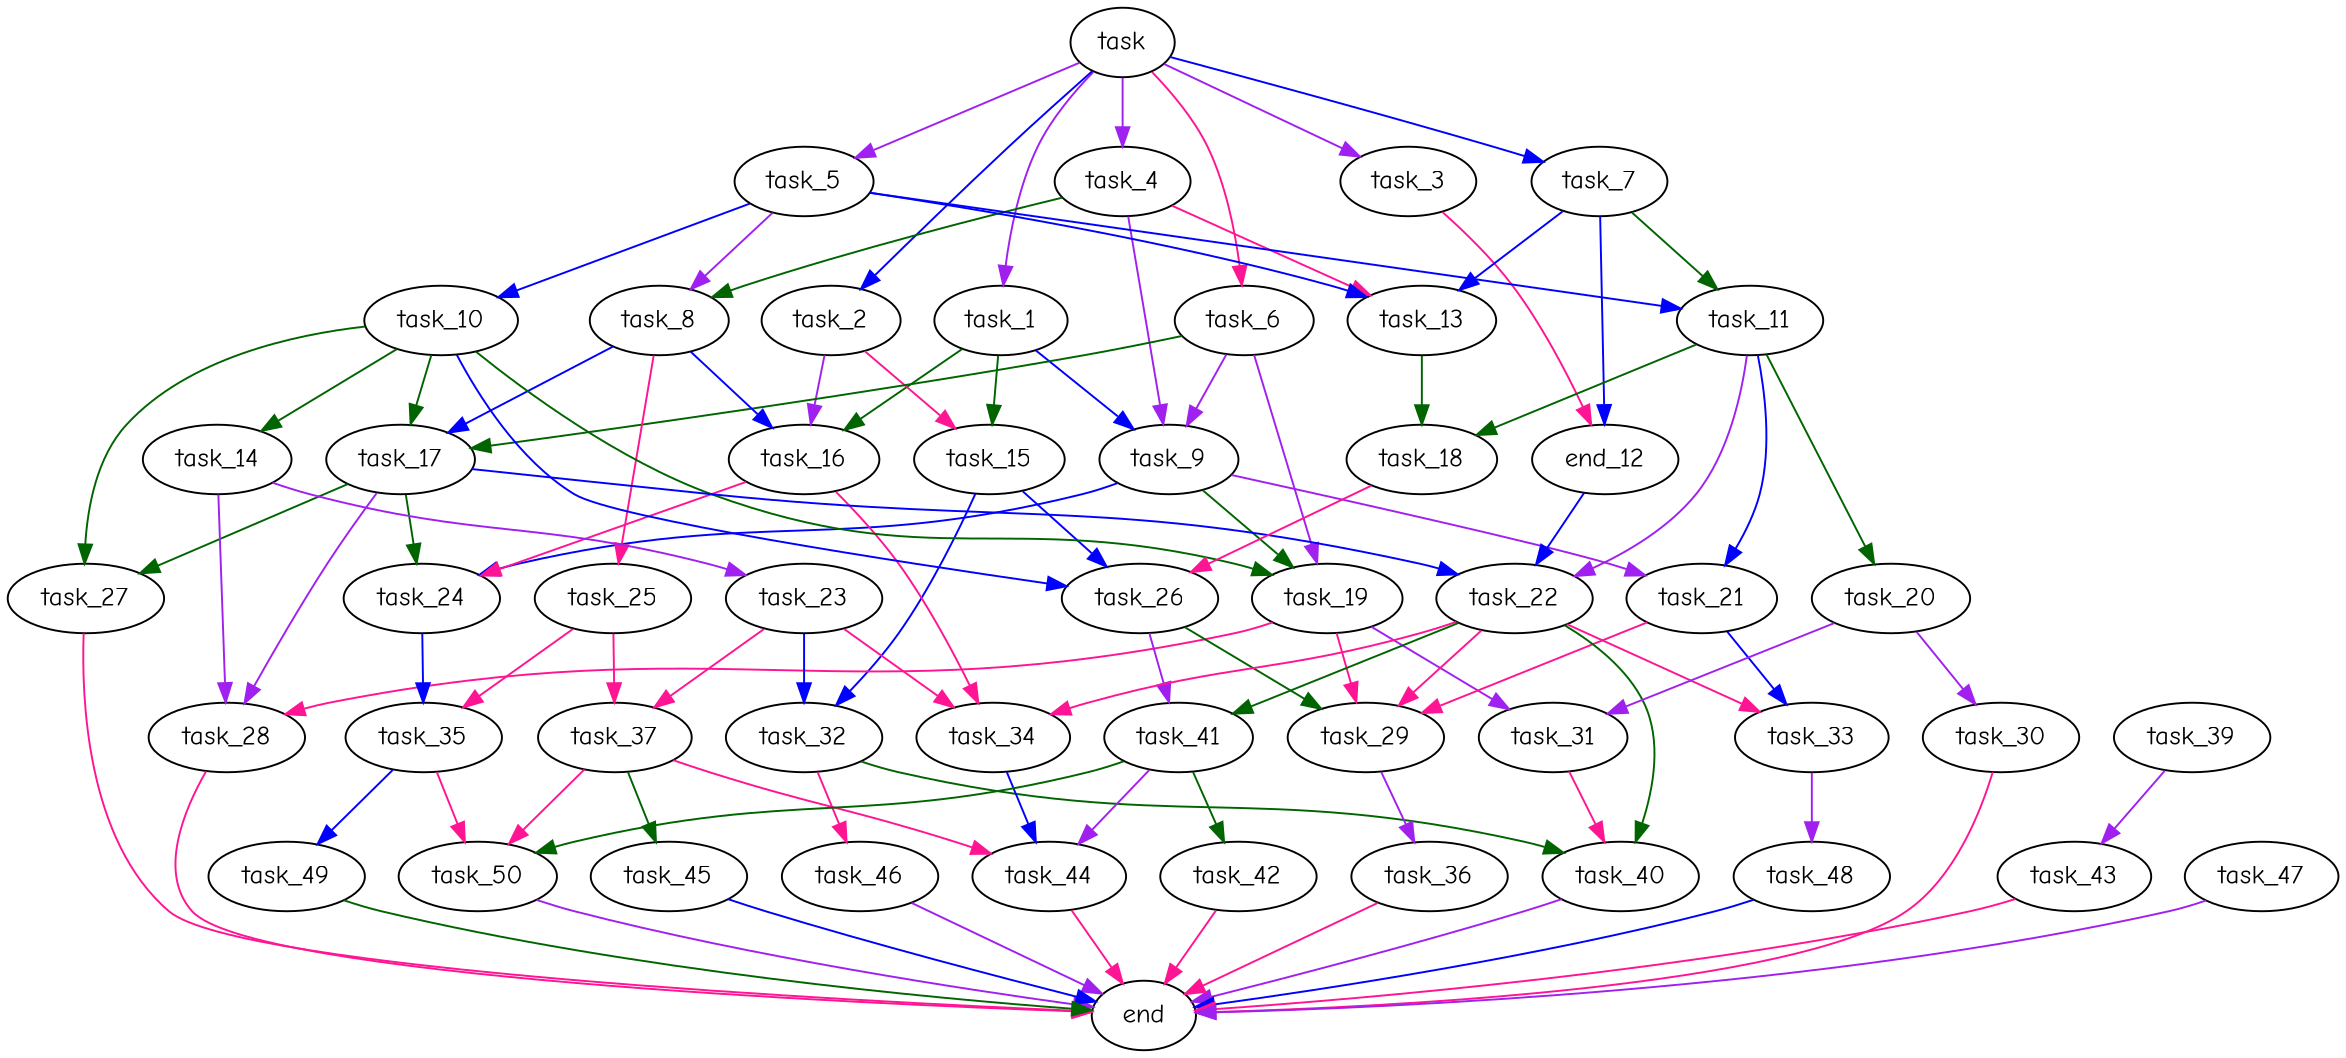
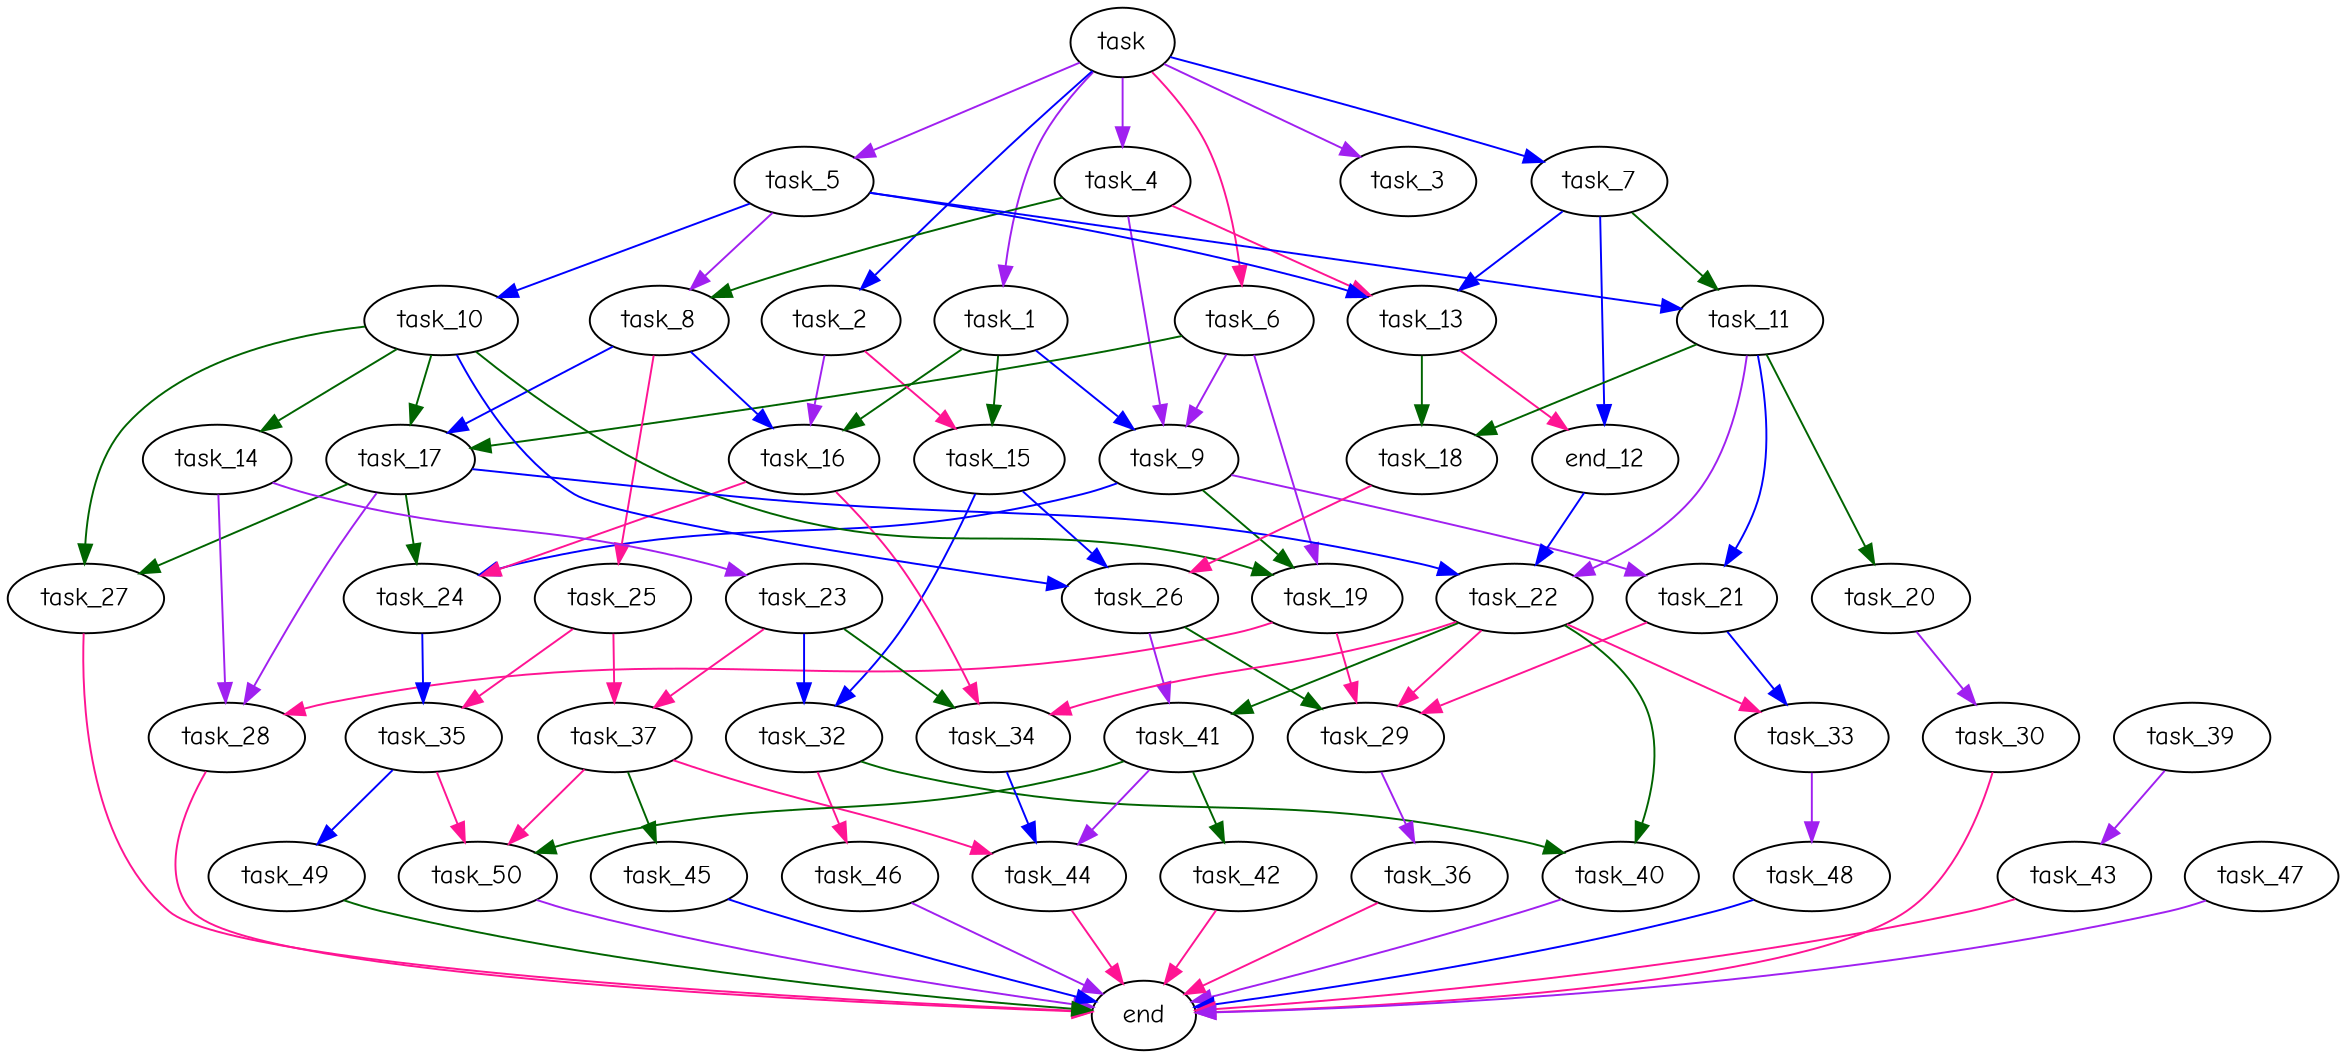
(1524, 301) -> (1506, 384)
(870, 647) -> (870, 647)
(1553, 737) -> none
